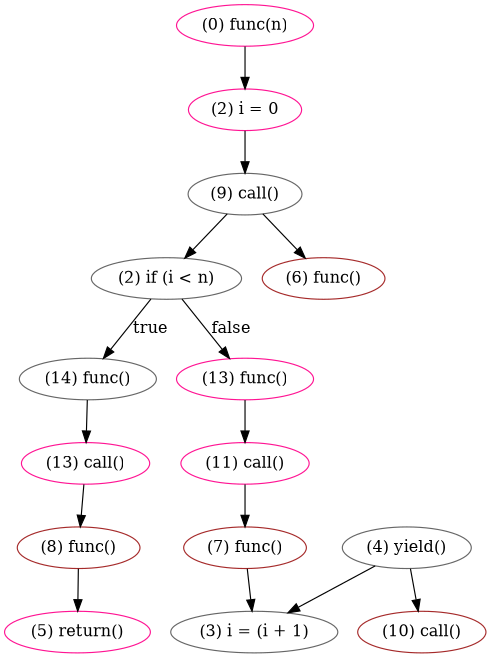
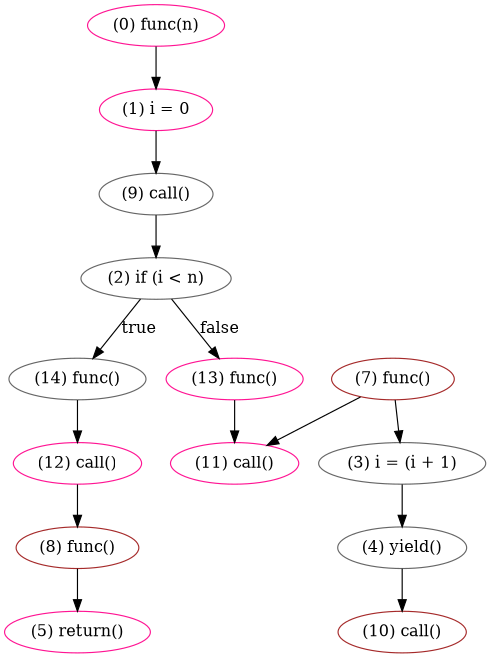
(245, 110) -> (156, 110)
(324, 278) -> none
(86, 463) -> (77, 463)
(245, 500) -> (319, 419)
(337, 587) -> (402, 500)
